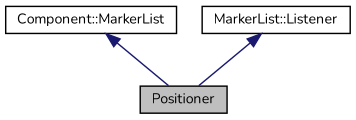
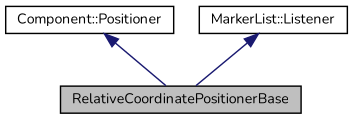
(91, 20) -> (90, 20)
(184, 100) -> (181, 100)
